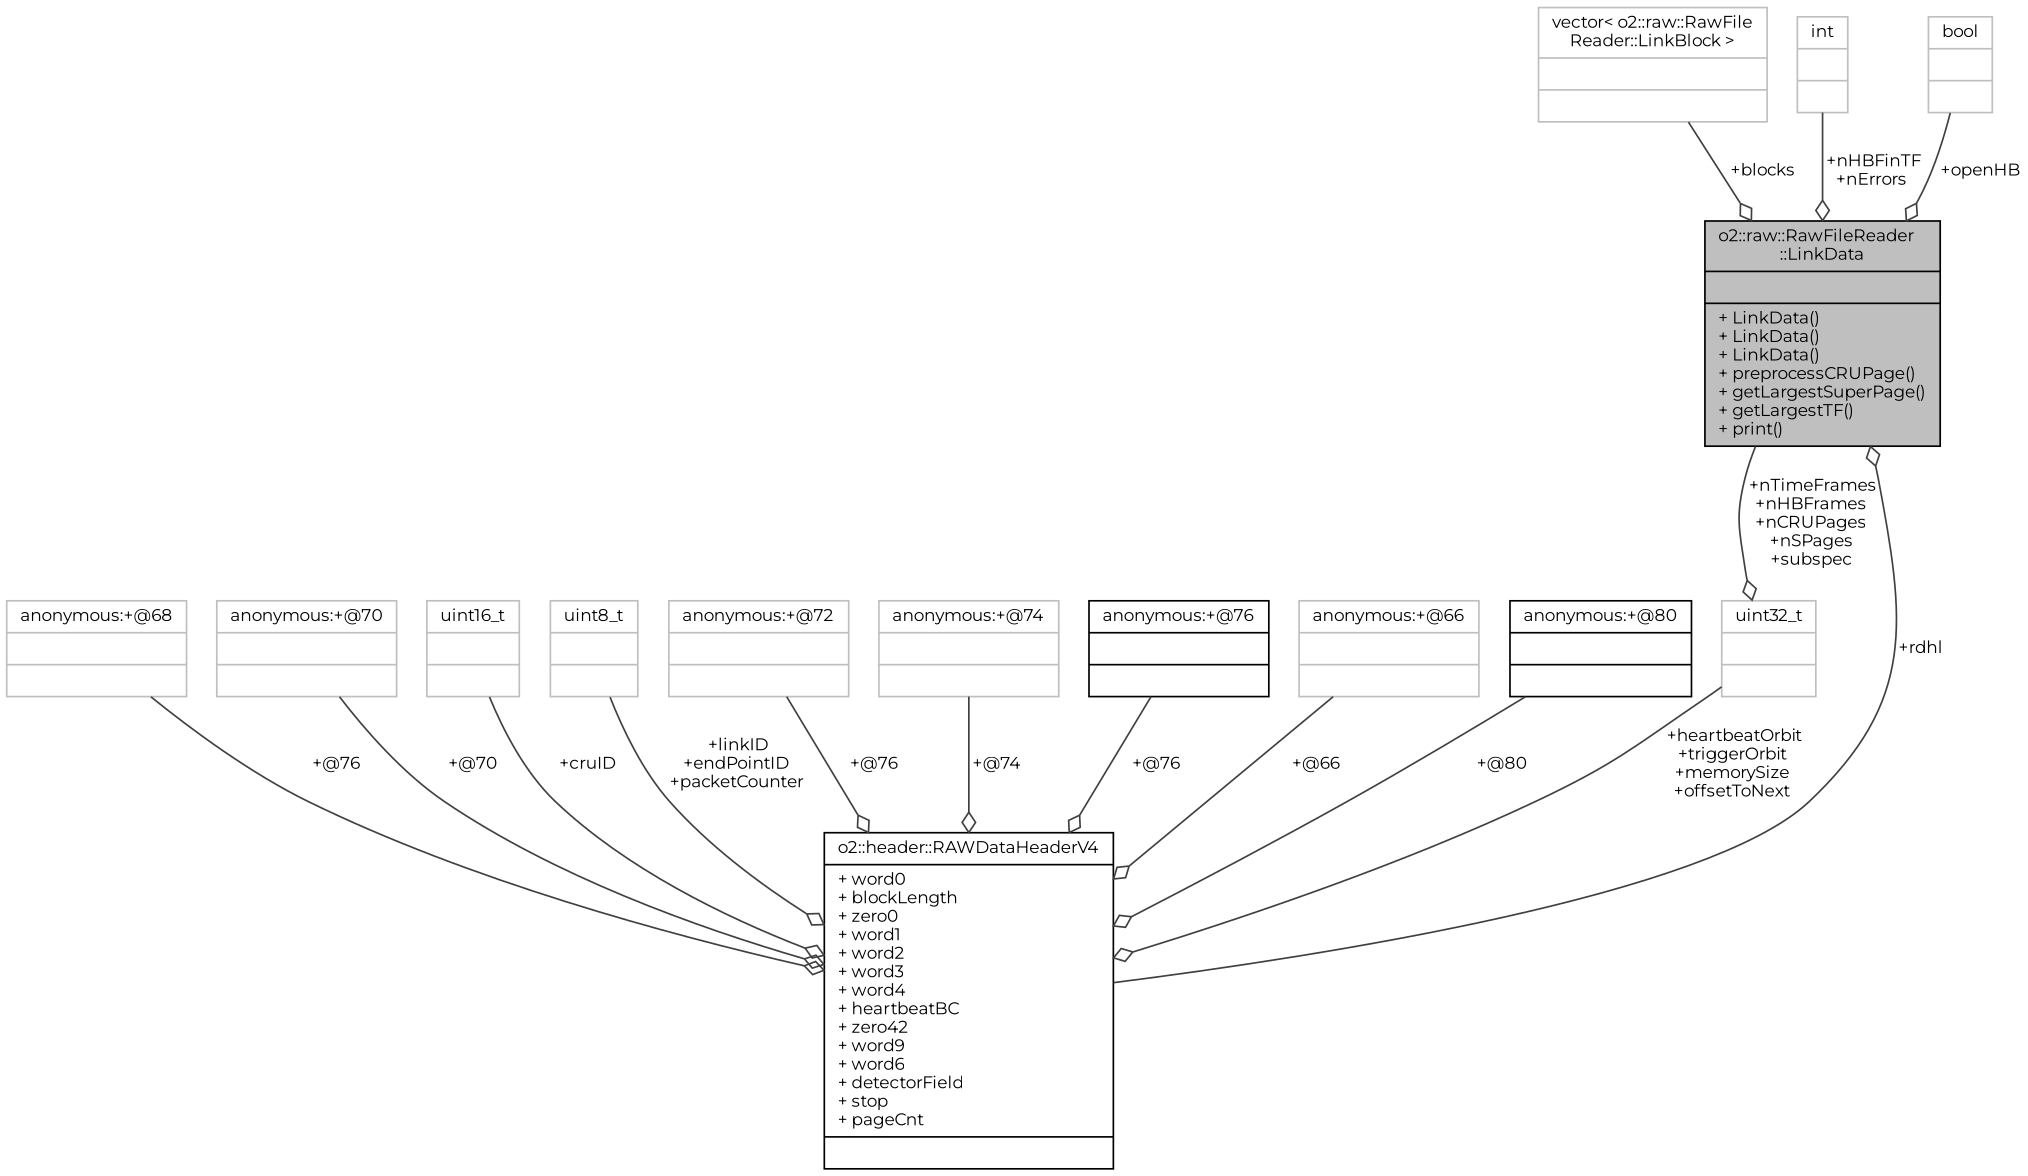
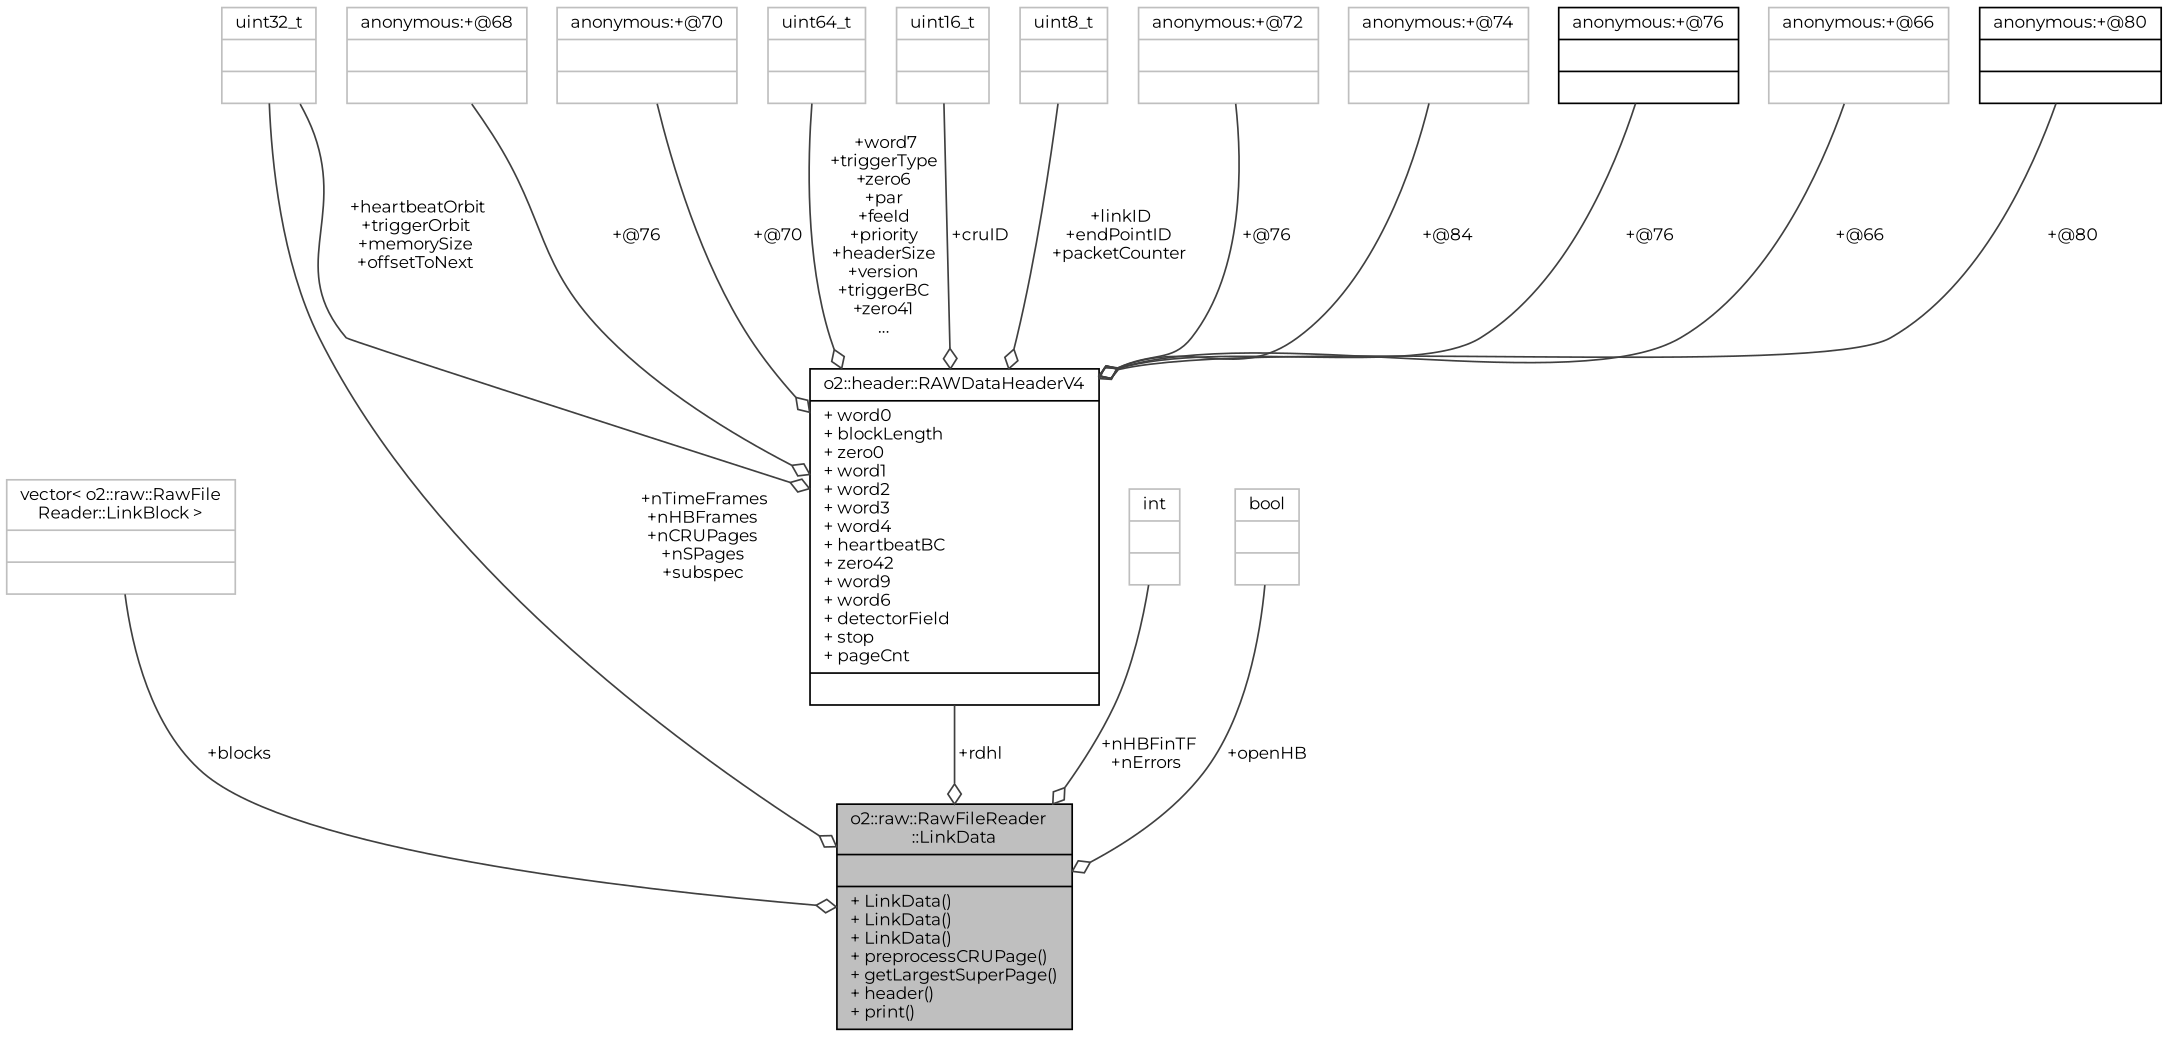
none -> (817, 55)
(1786, 411) -> (892, 994)
(1739, 512) -> (454, 531)
(995, 765) -> (1446, 236)
